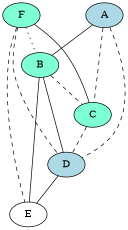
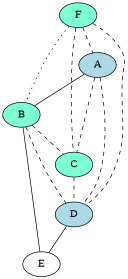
(69, 58) -> (71, 90)
(9, 115) -> (88, 40)
(53, 115) -> (43, 166)
